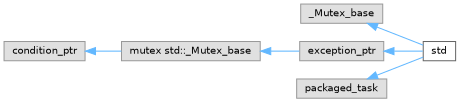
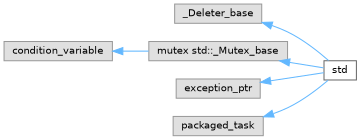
(342, 14) -> (218, 14)
(45, 51) -> (58, 51)
(285, 51) -> (307, 65)
